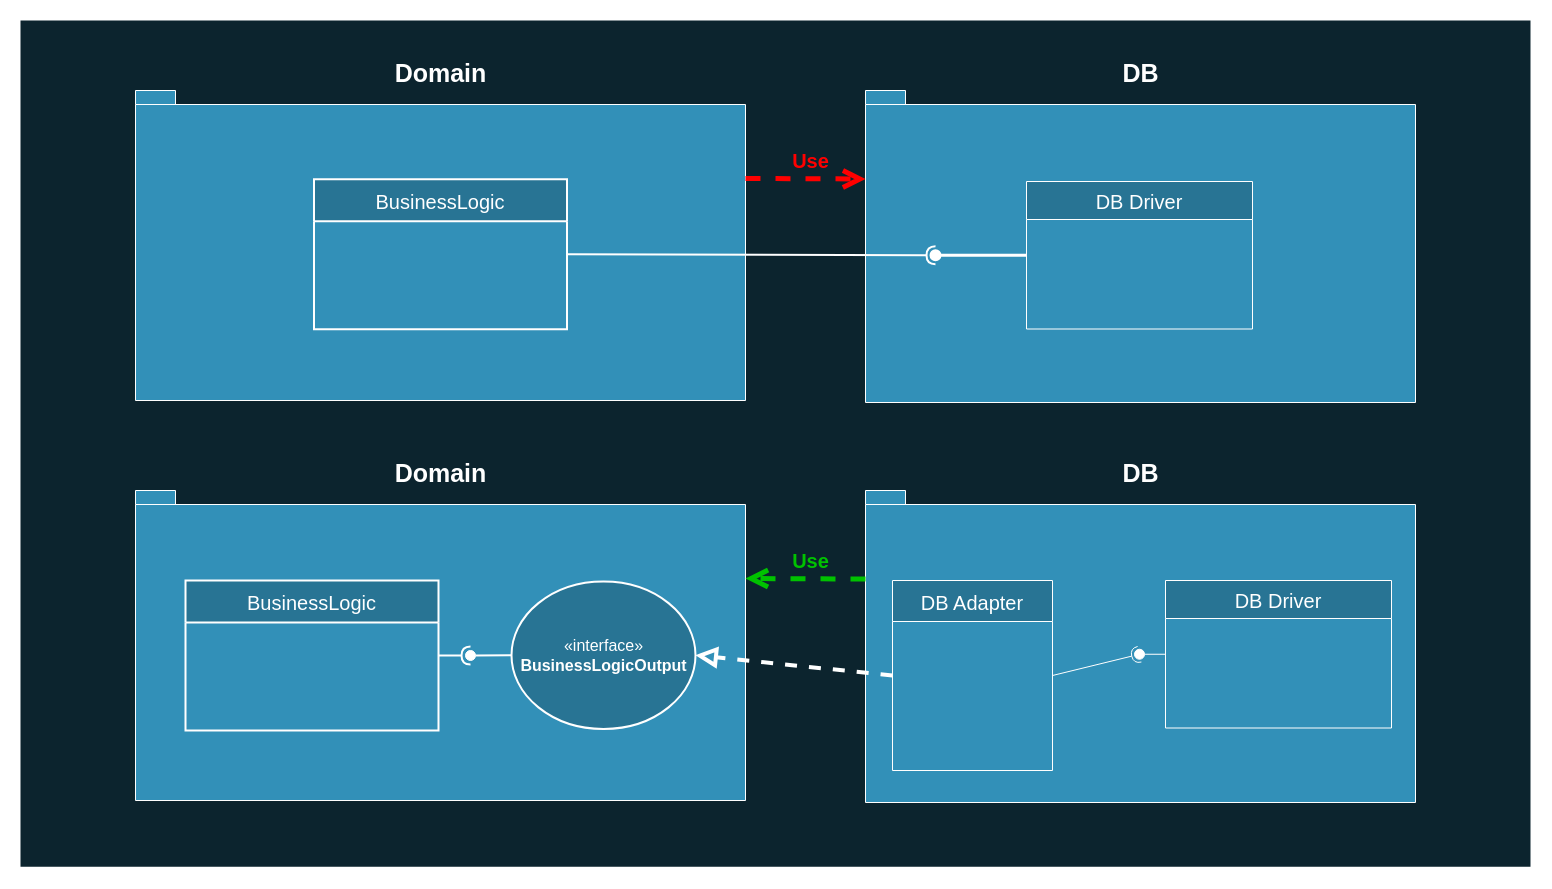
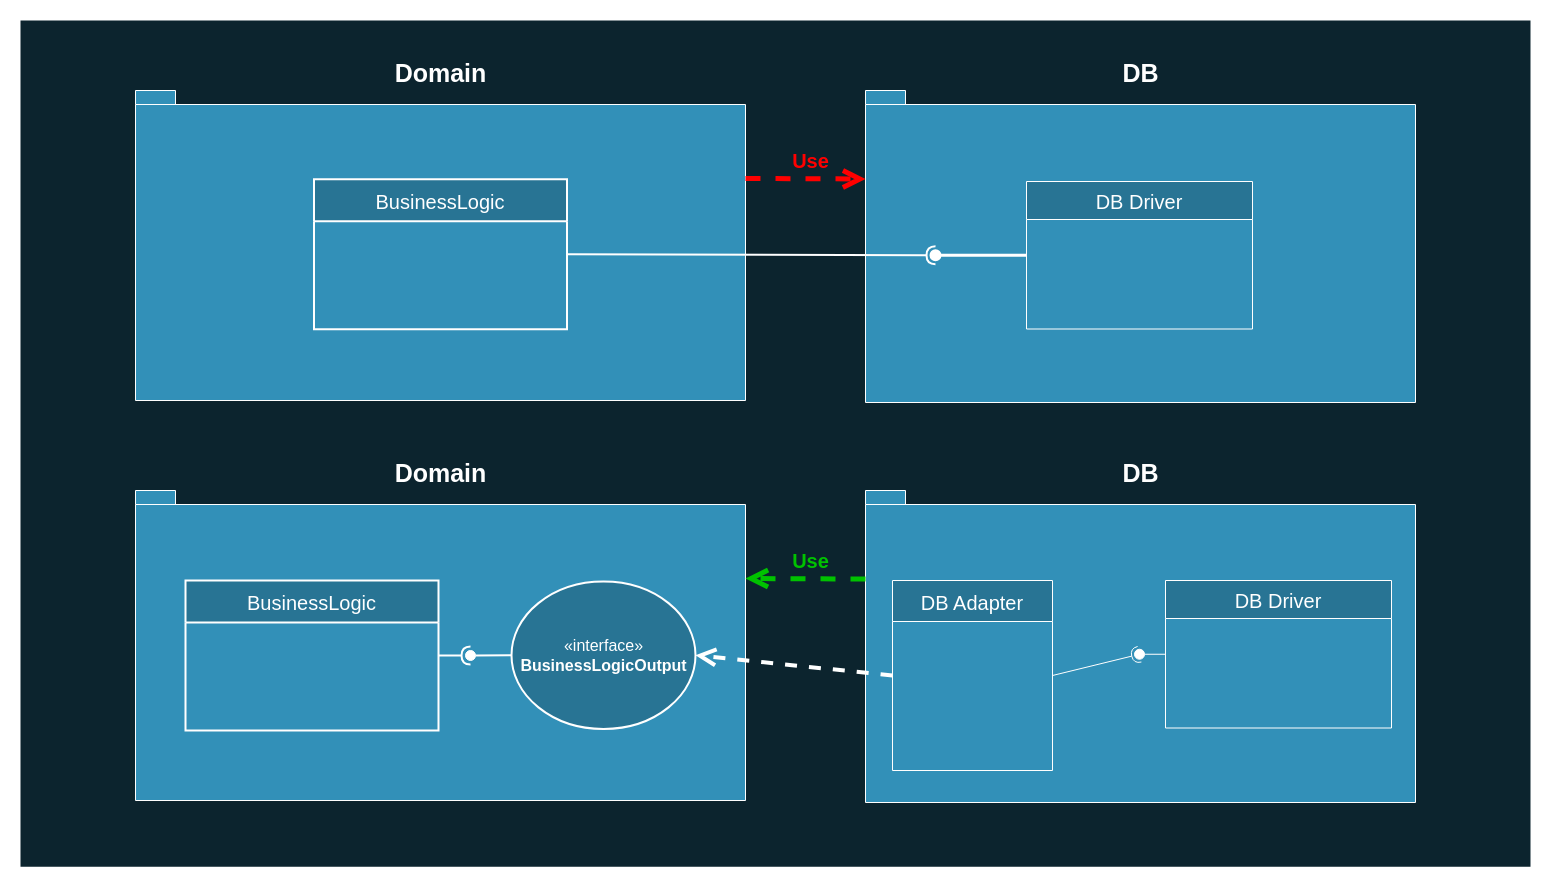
(718, 658) -> (716, 657)
